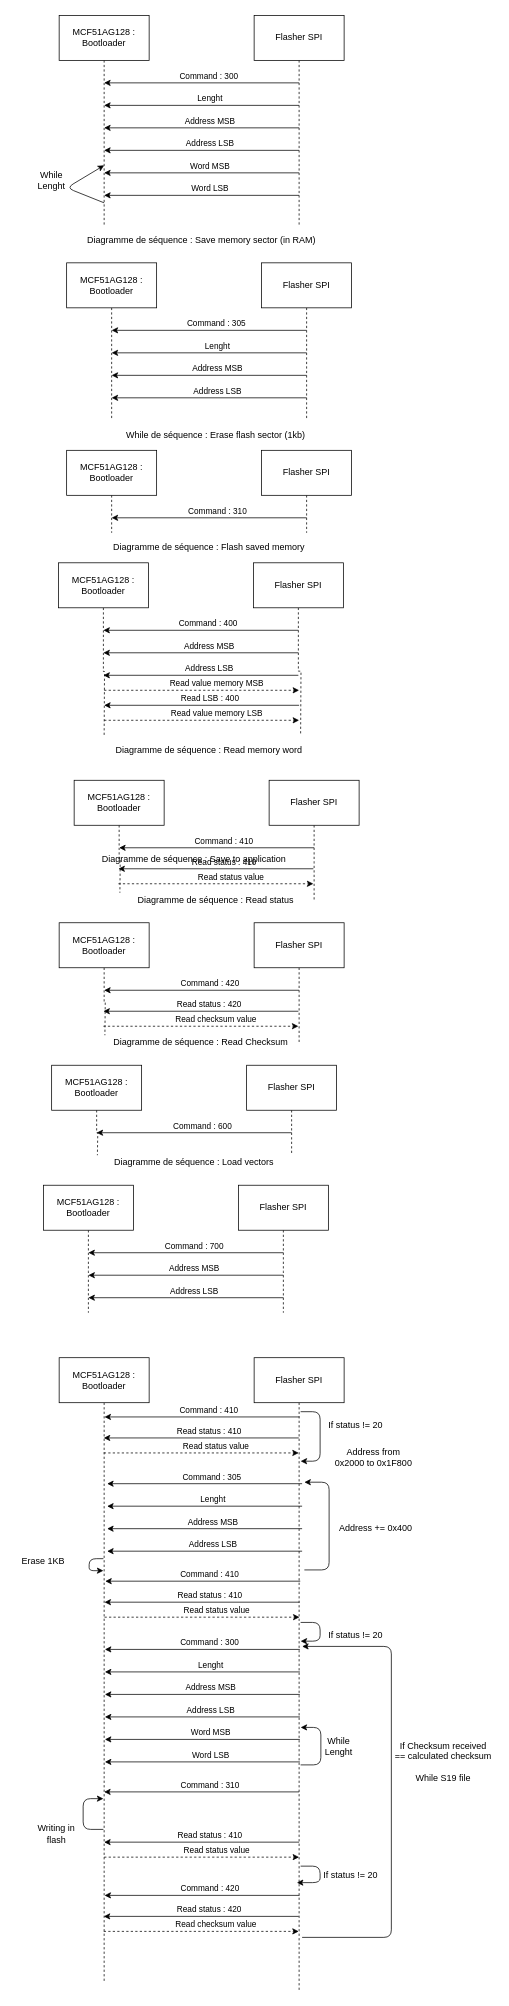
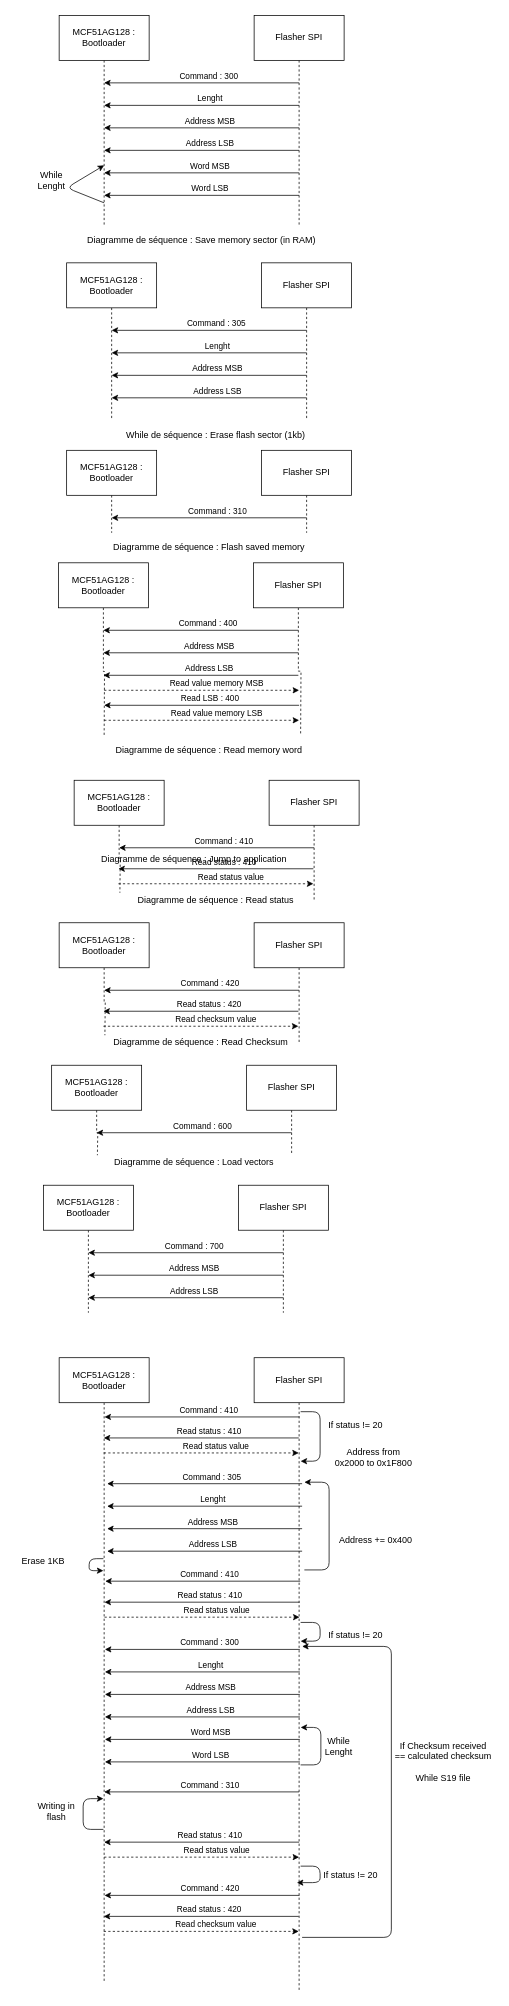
(194, 859) -> (194, 859)
(376, 1529) -> (376, 1540)
(56, 1834) -> (56, 1811)
